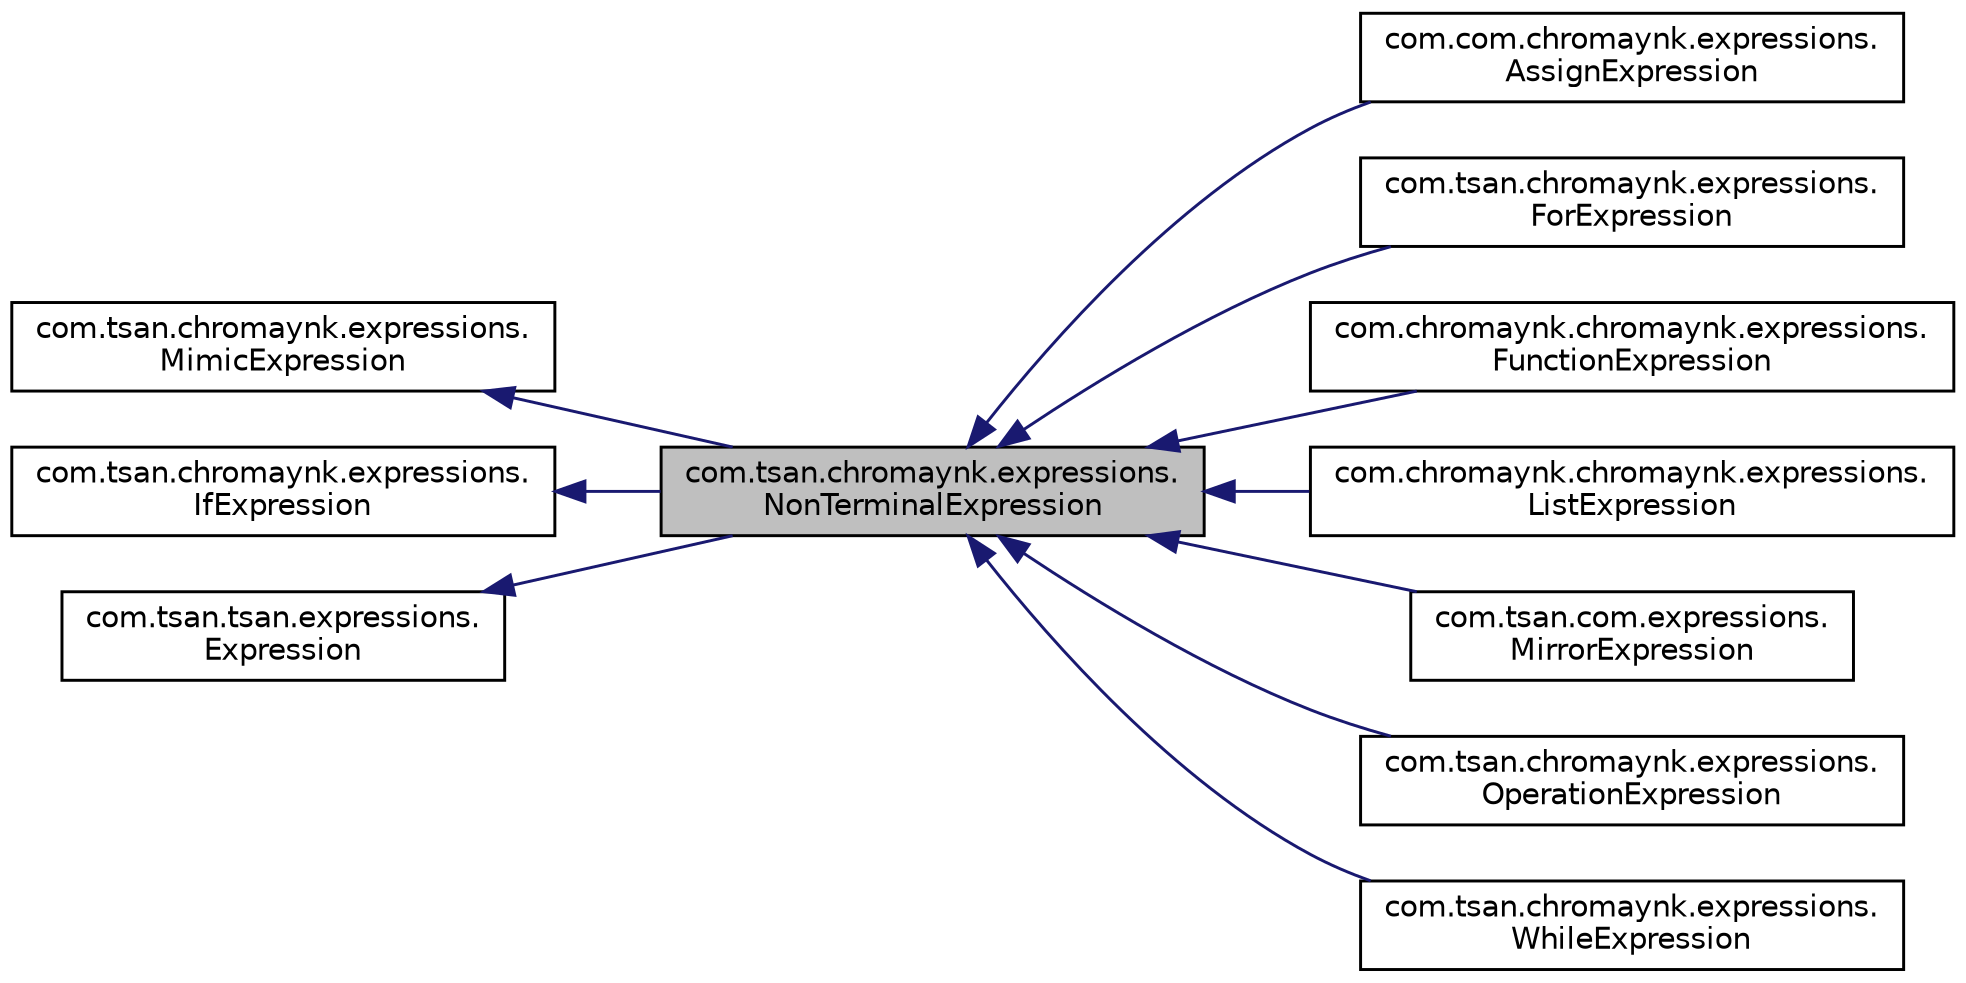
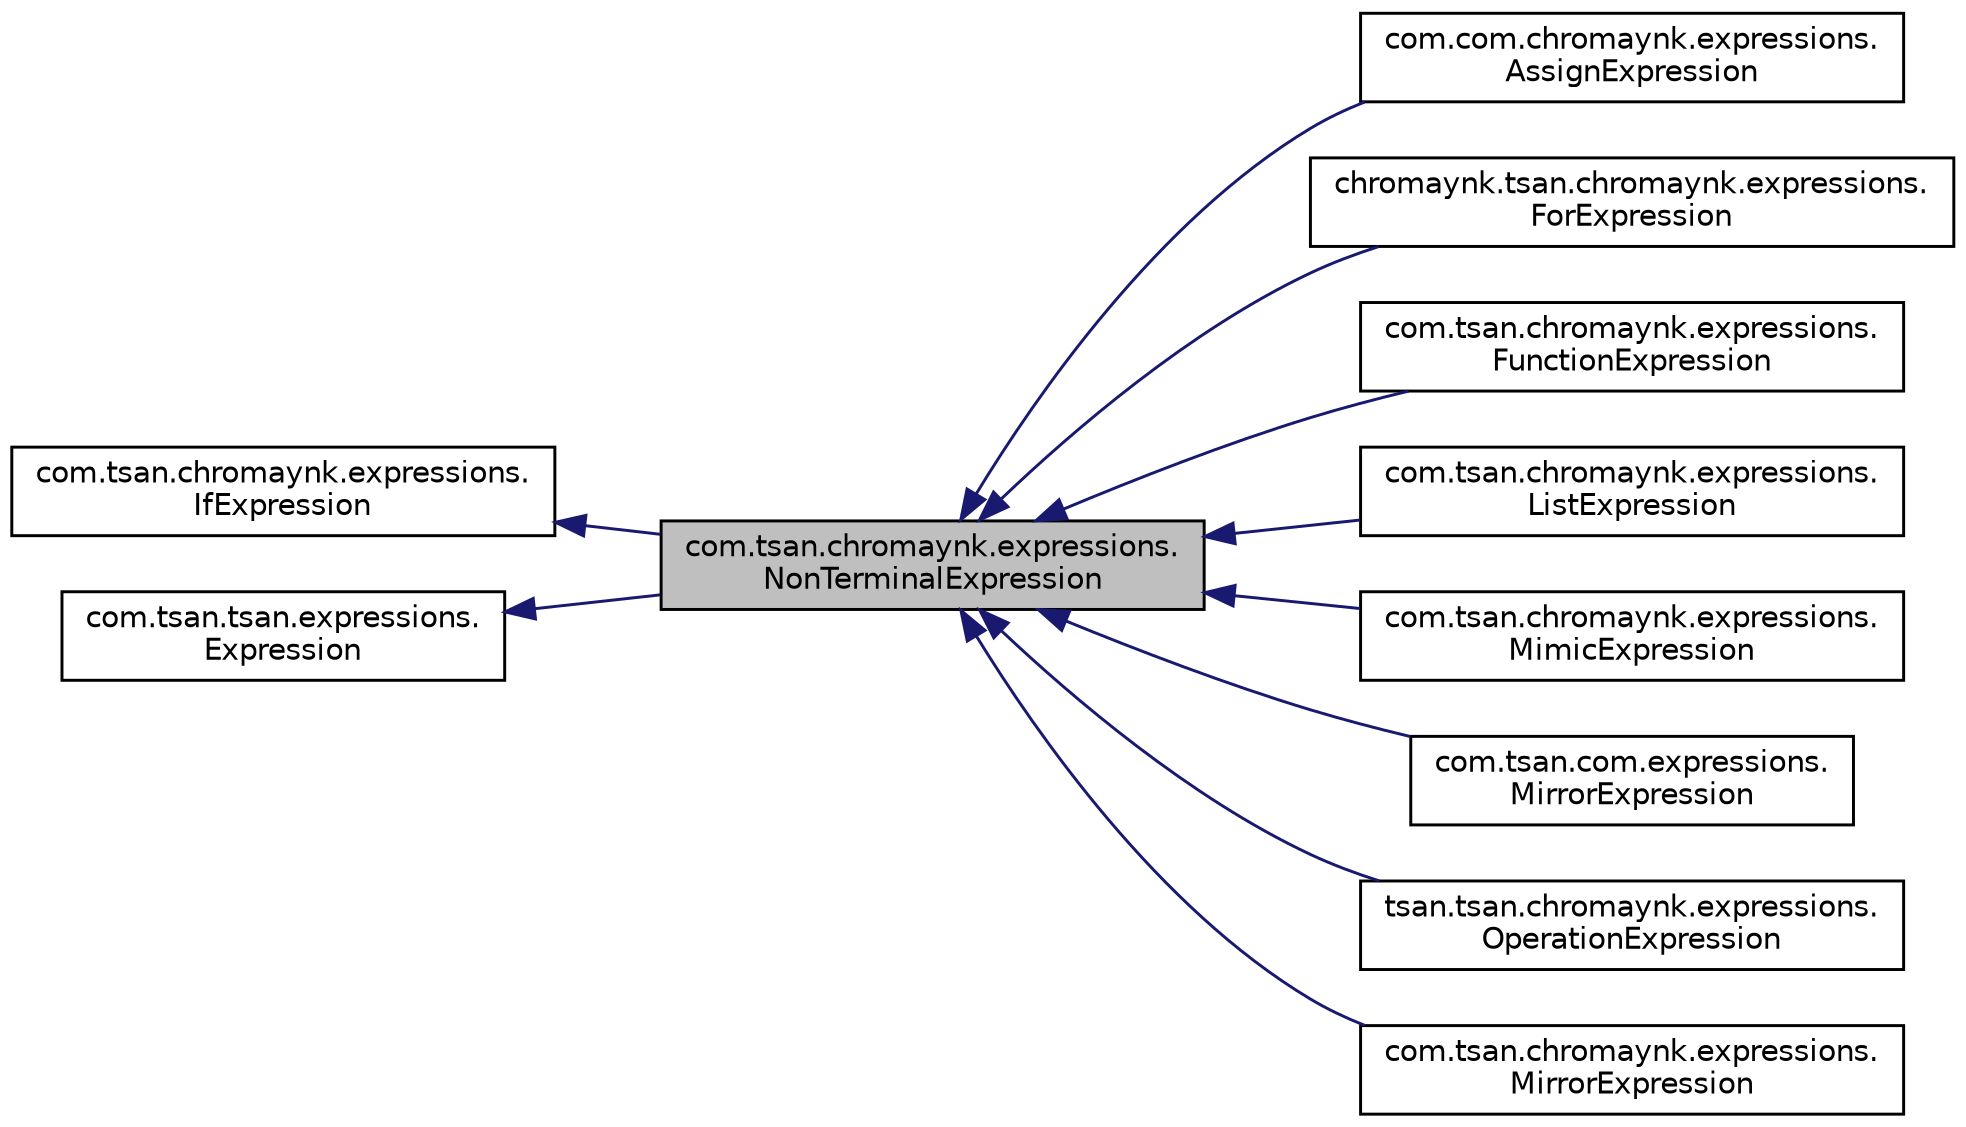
(1632, 202) -> (1632, 202)
(1632, 347) -> (1632, 347)
(623, 422) -> (1298, 602)
(1632, 491) -> (1632, 491)
(1632, 781) -> (1632, 925)
(1632, 925) -> (1632, 1070)
